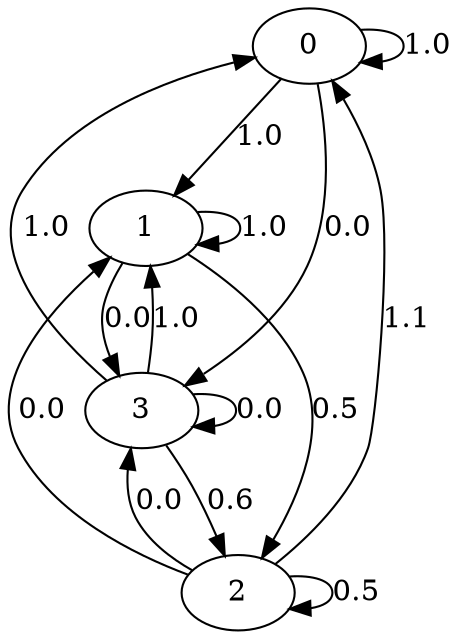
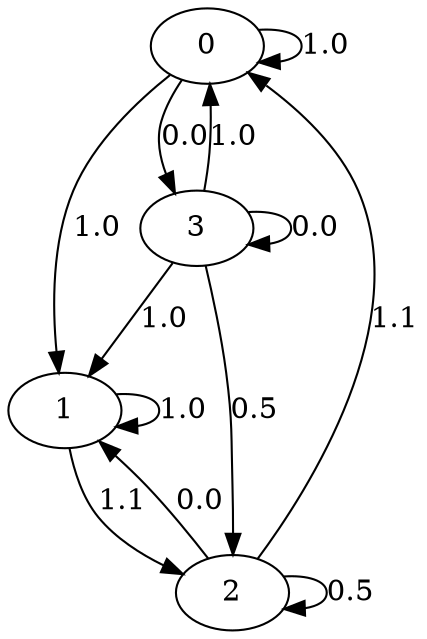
(103, 308) -> none
(336, 411) -> (123, 502)
(231, 502) -> (254, 411)
(144, 530) -> none
